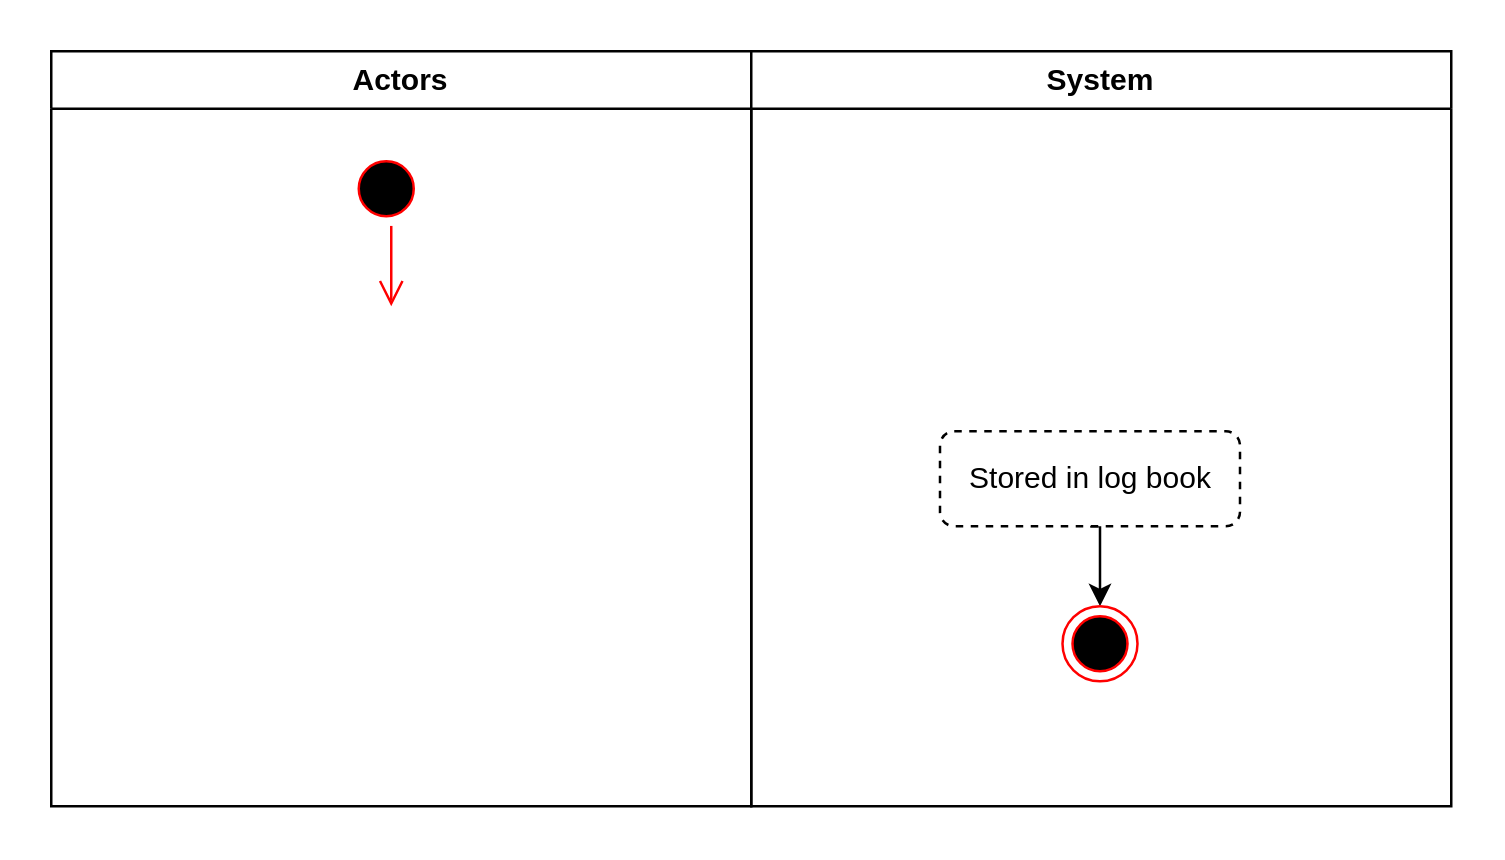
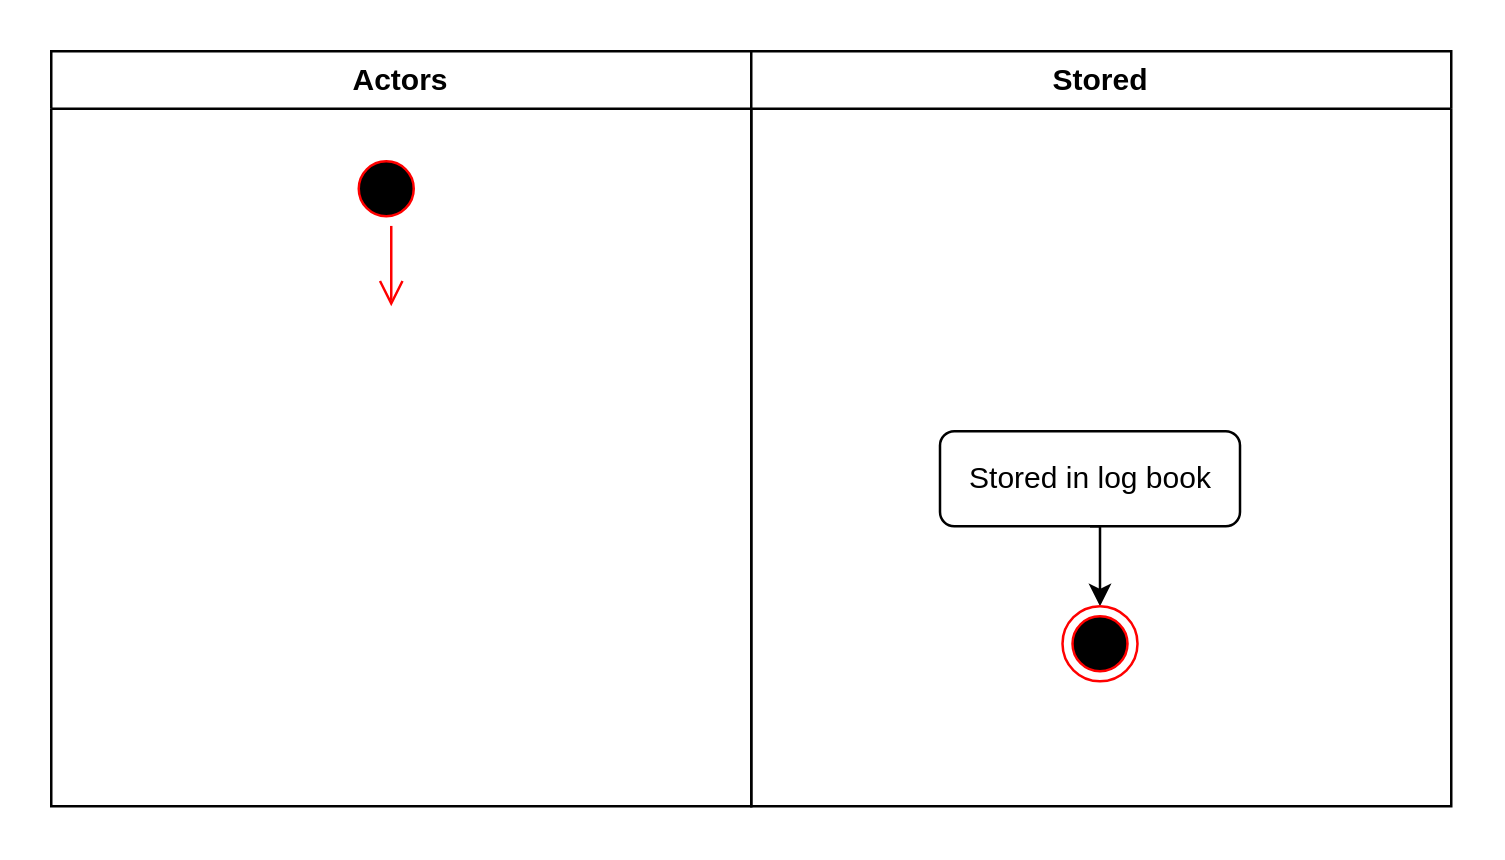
(1101, 81) -> (1101, 81)
(1090, 479) -> (1090, 479)
